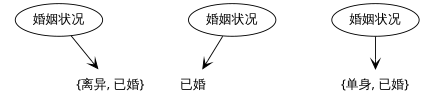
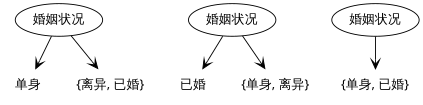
none -> (28, 85)
none -> (276, 85)
